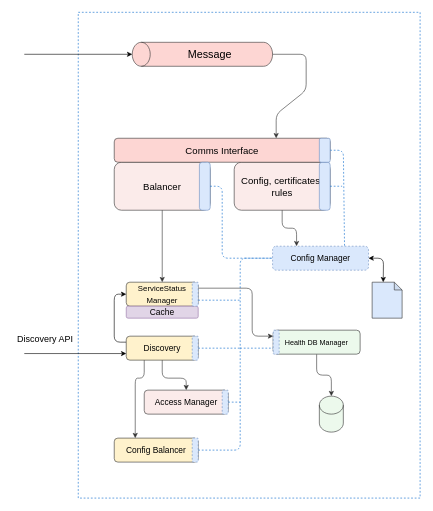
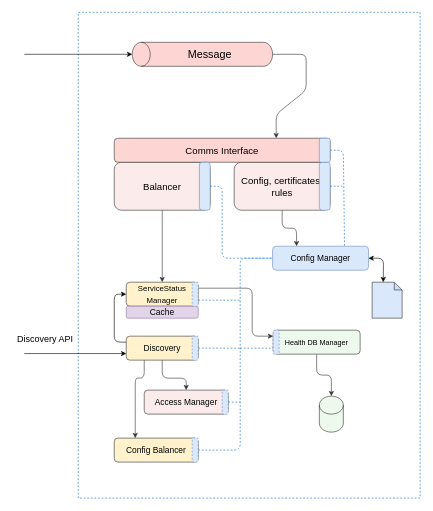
(321, 258) -> (321, 258)
